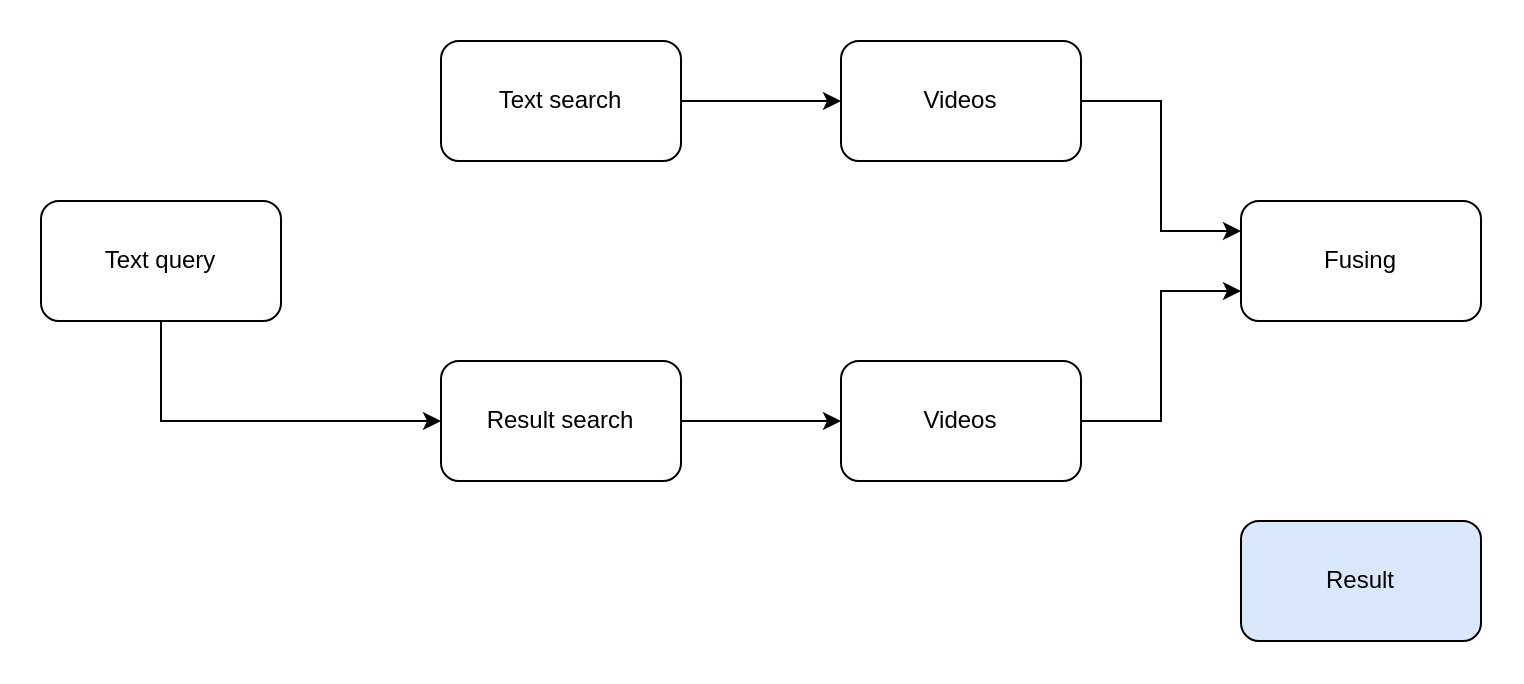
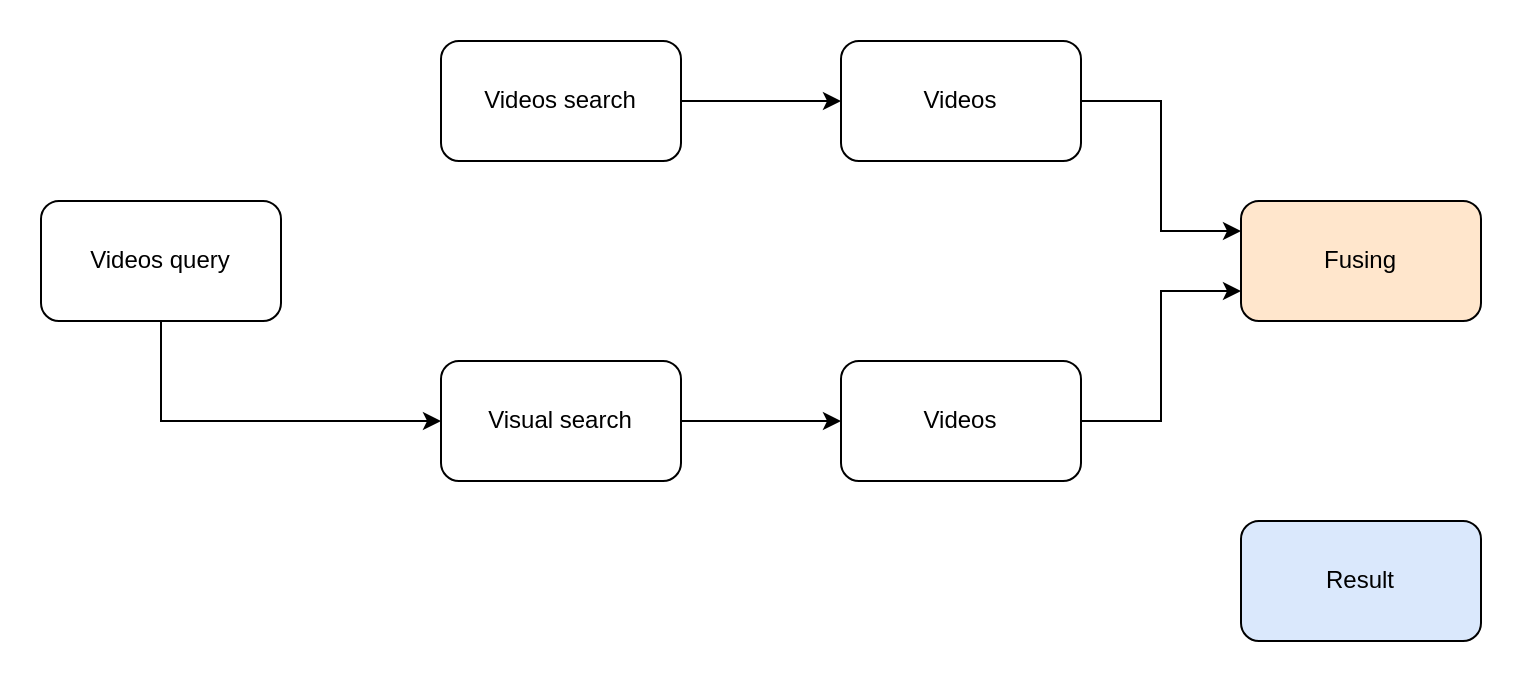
(561, 101) -> (561, 101)
(161, 261) -> (161, 261)
(1361, 261) -> (1361, 261)
(561, 421) -> (561, 421)
